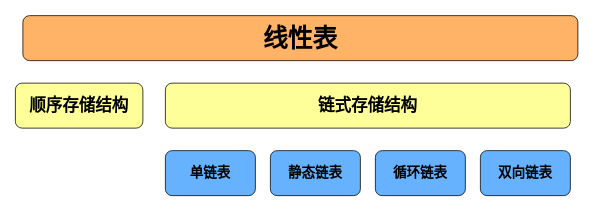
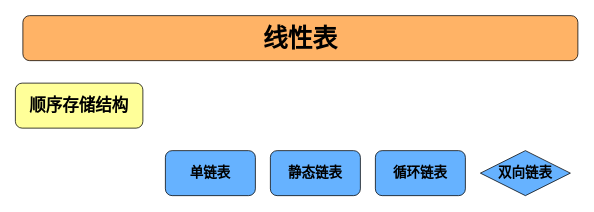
(368, 105) -> none
(525, 173) -> (525, 173)
